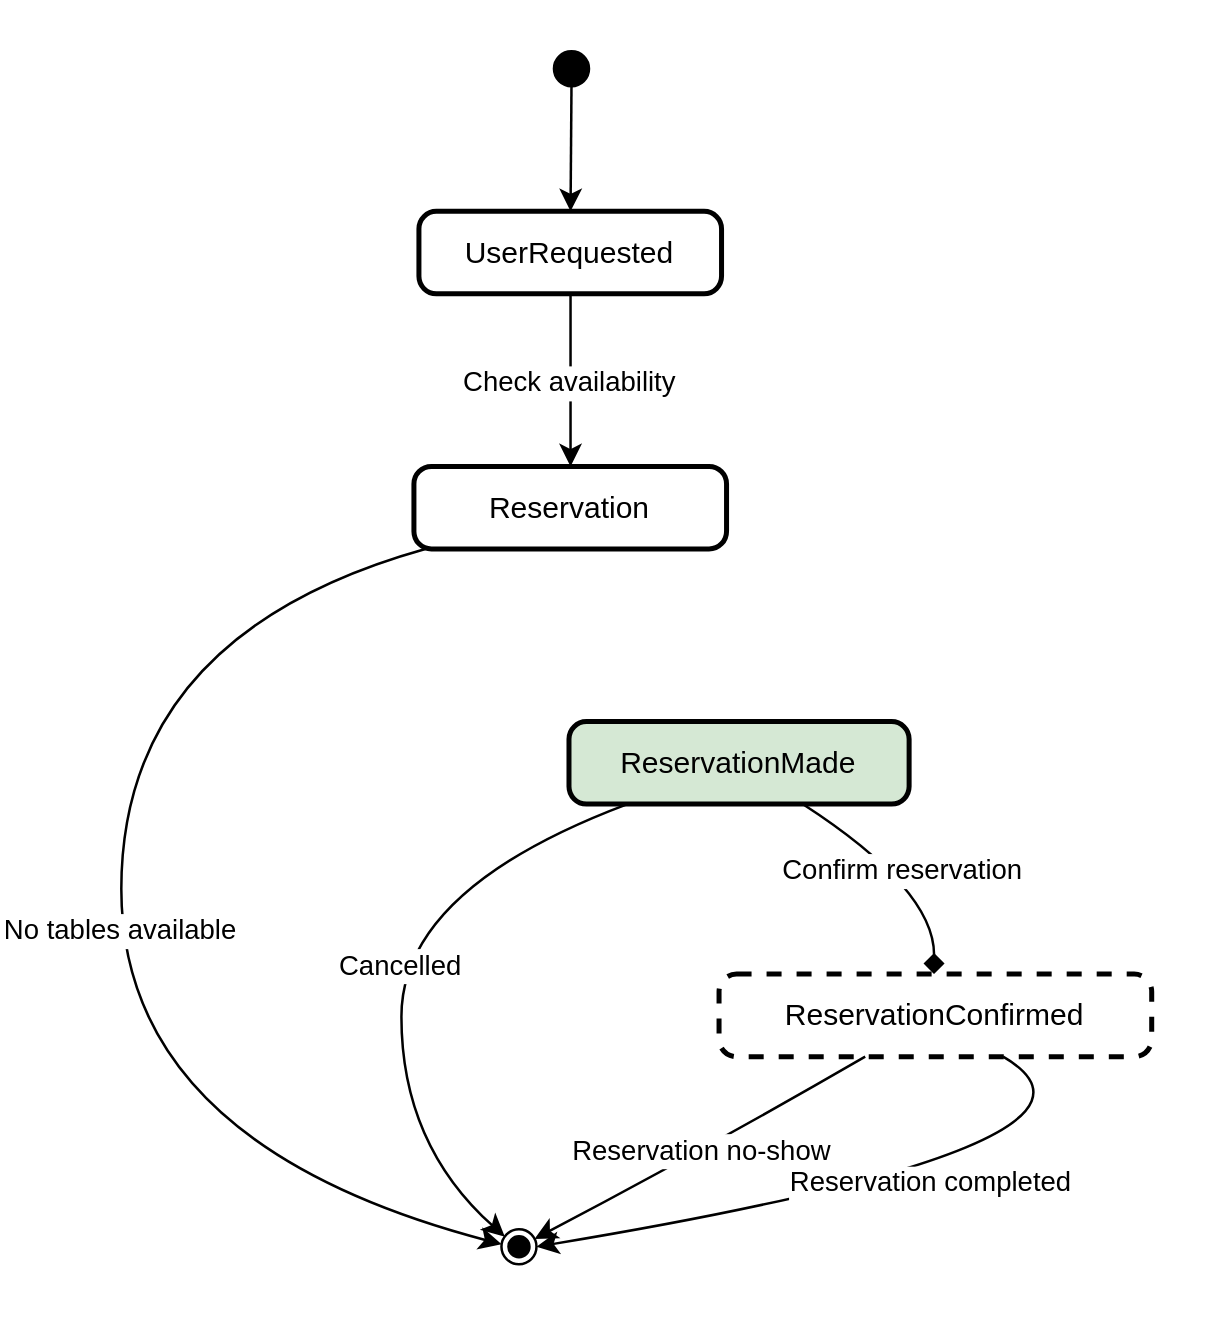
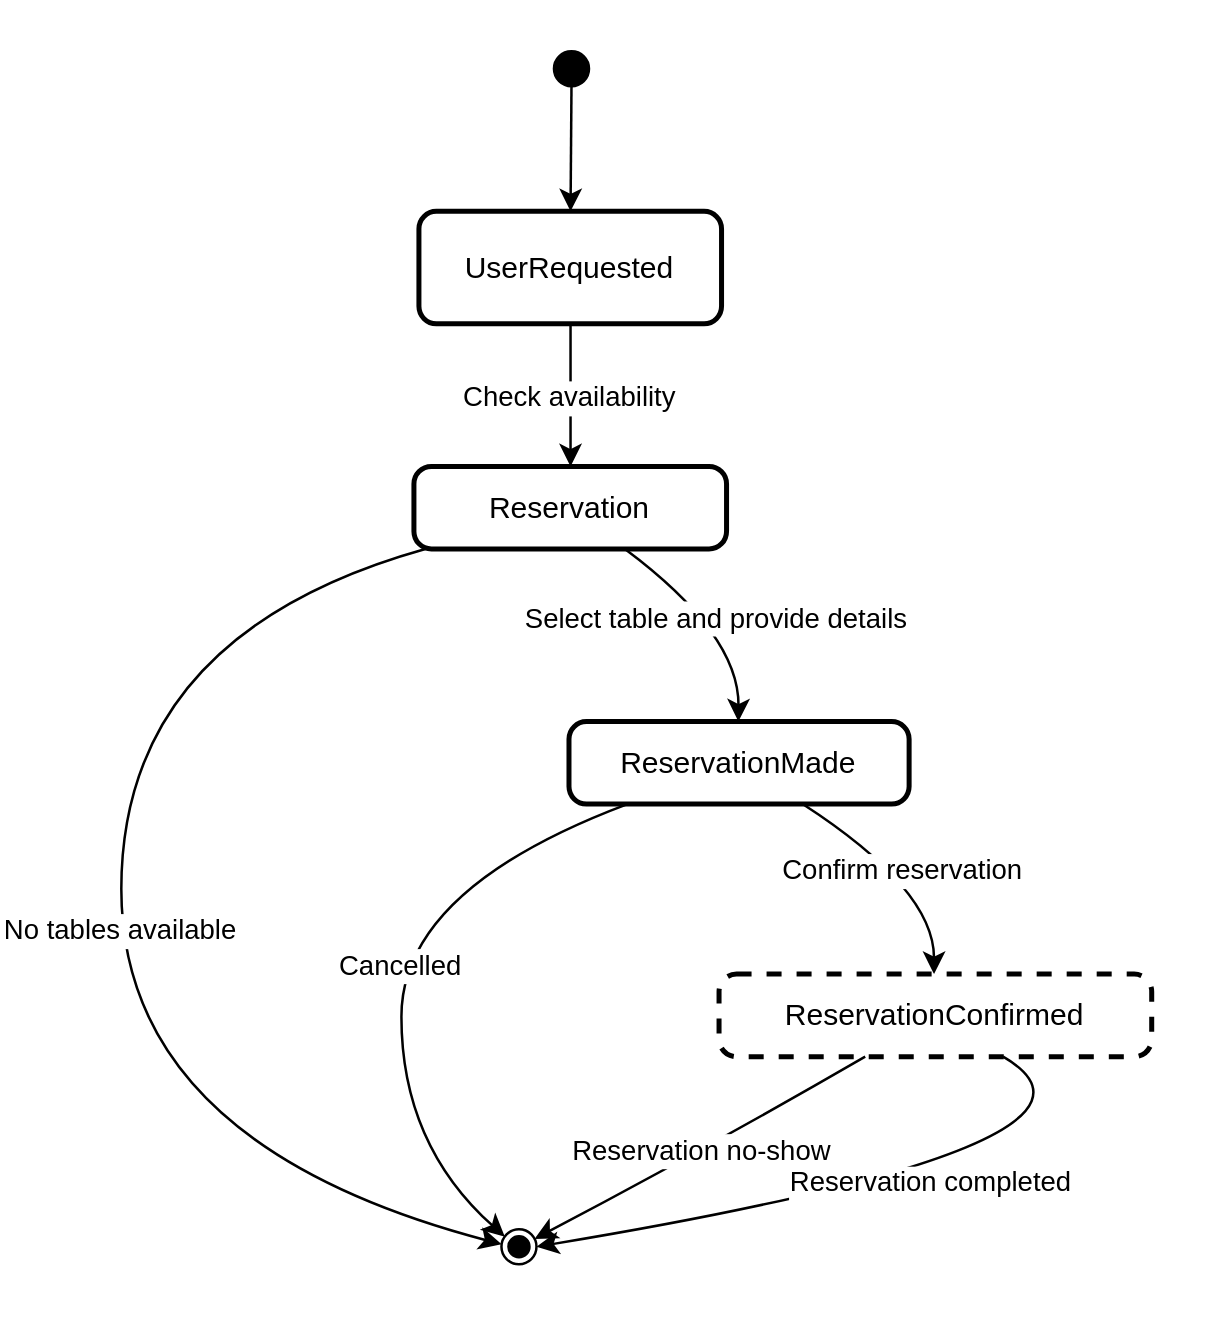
(570, 253) -> (570, 268)
none -> (724, 654)
(739, 763) -> (739, 763)
(924, 918) -> (924, 920)
